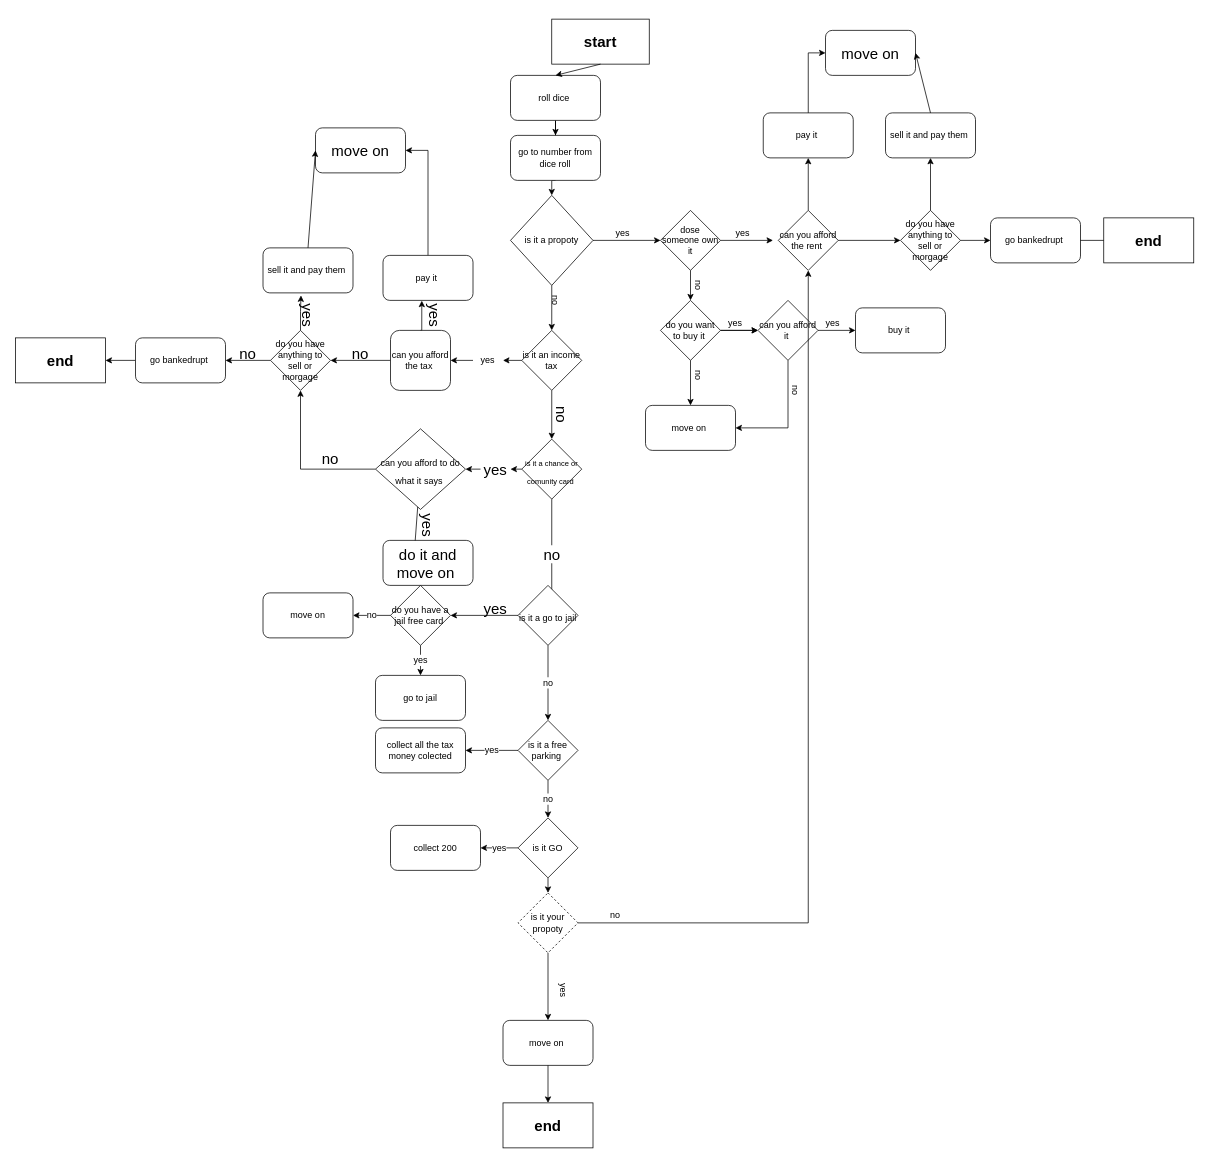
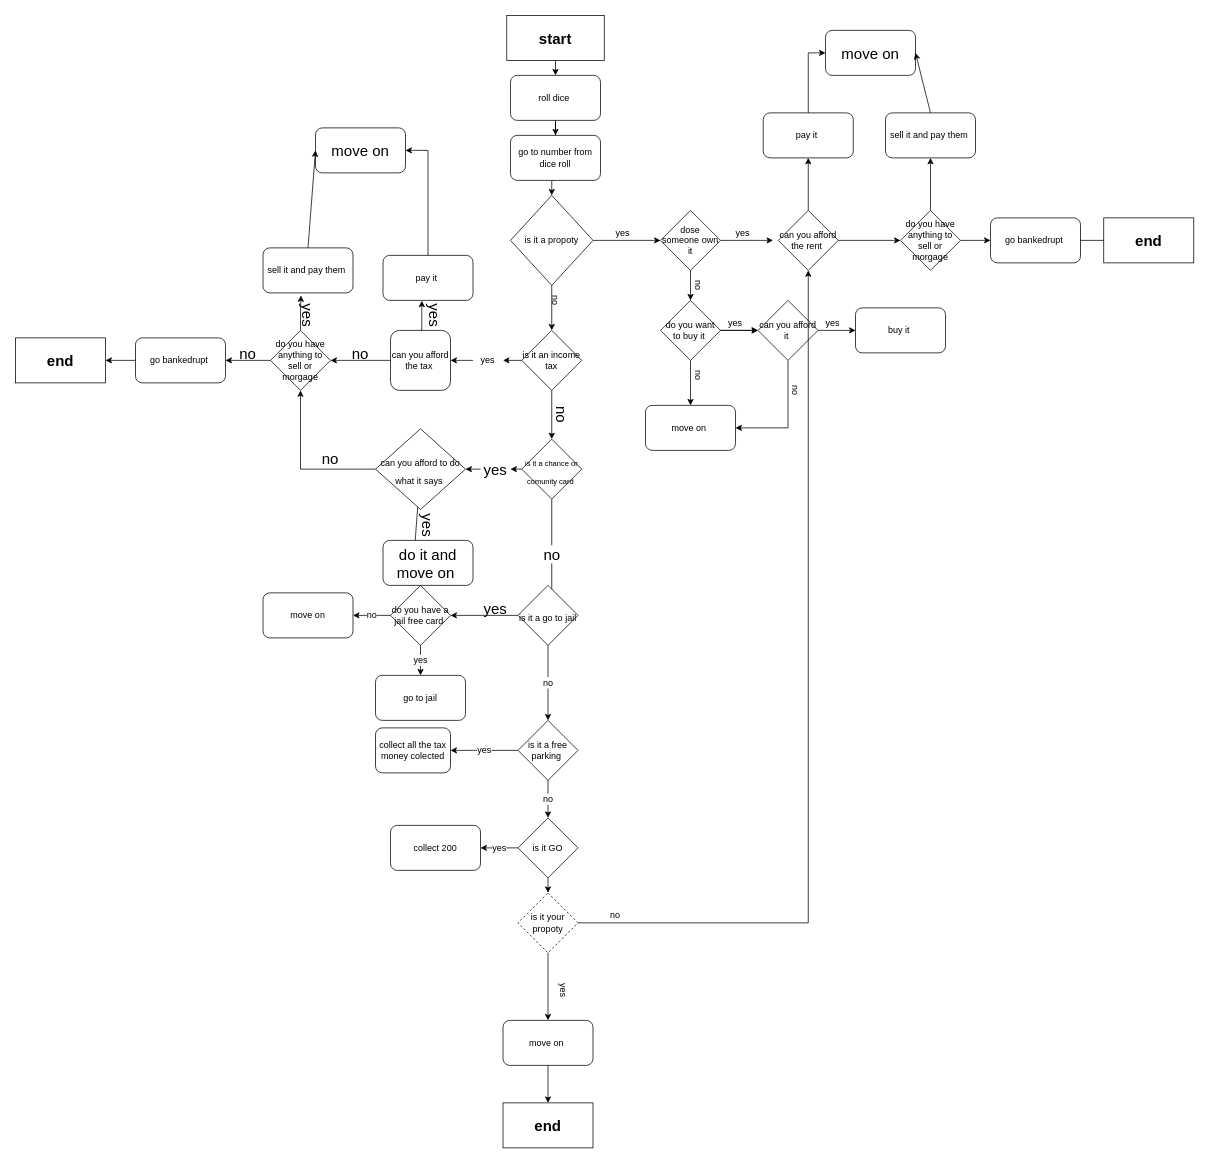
(600, 42) -> (555, 38)
(420, 750) -> (413, 750)
